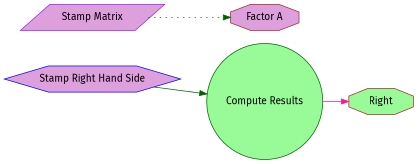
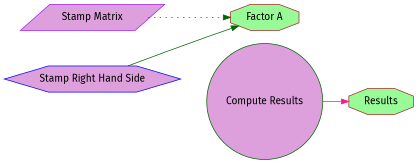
(265, 17) -> (265, 17)
(177, 90) -> (180, 47)
(265, 102) -> (265, 102)
(381, 102) -> (381, 102)
